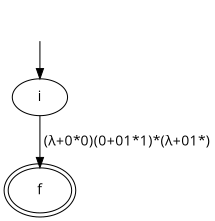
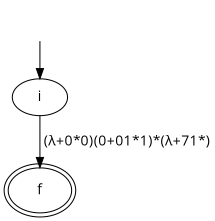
(125, 142) -> (125, 142)
